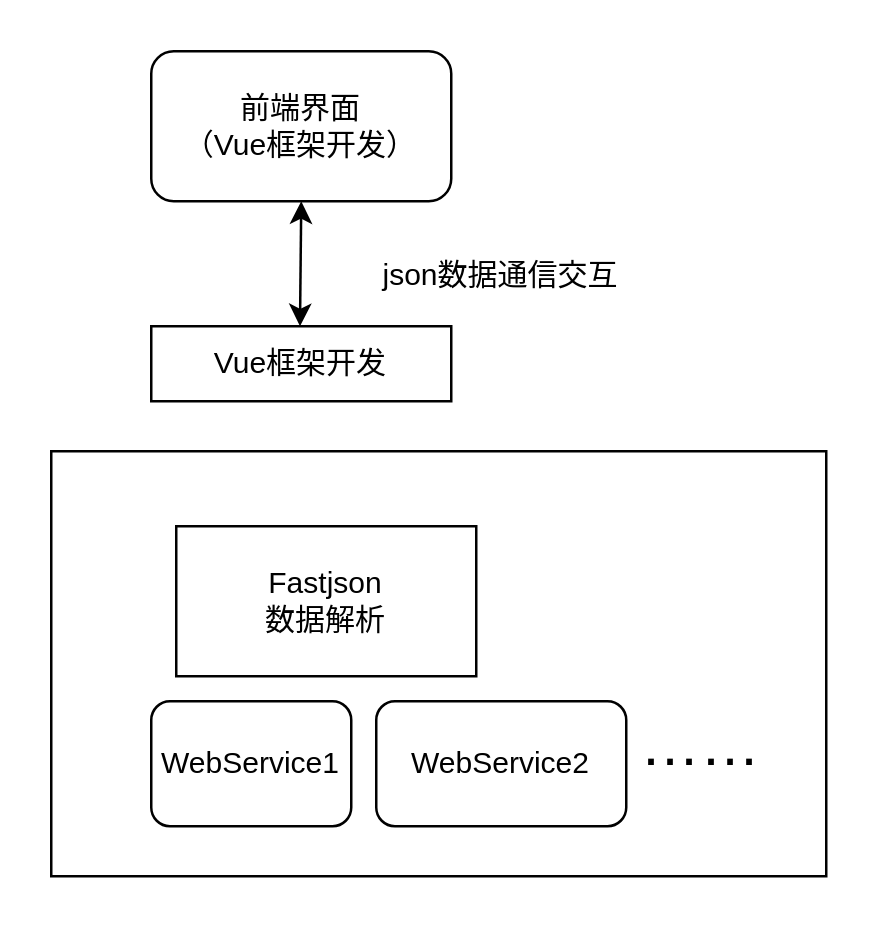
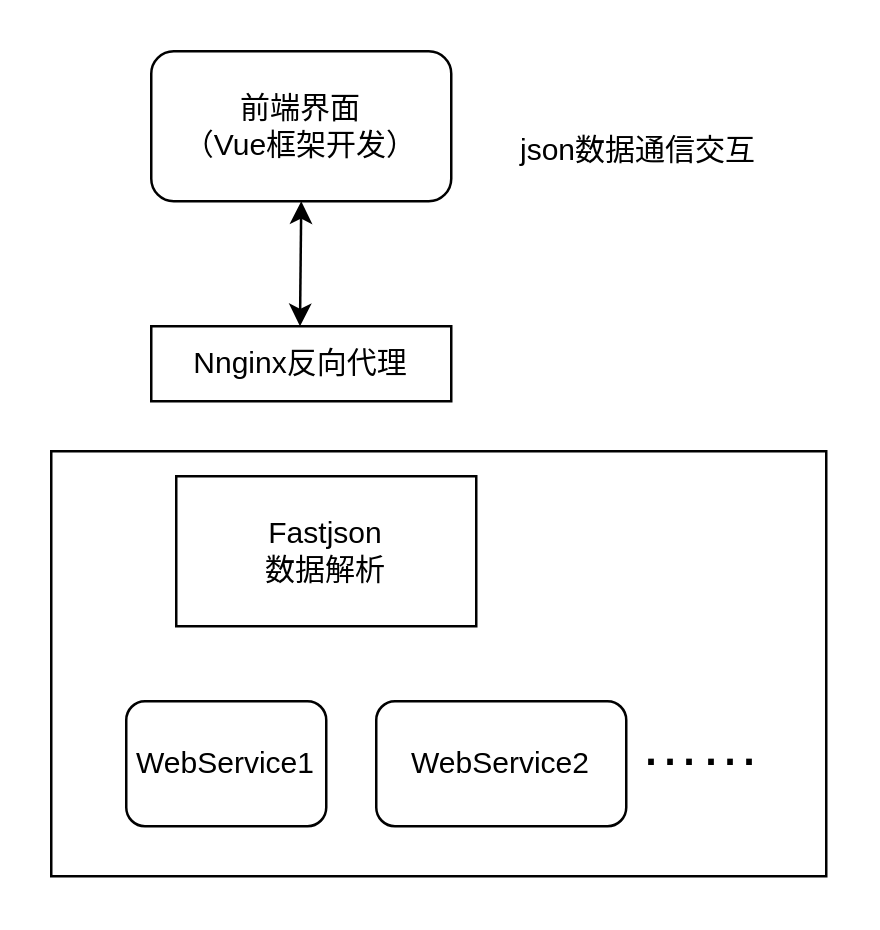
(501, 276) -> (639, 151)
(301, 364) -> (301, 364)
(326, 601) -> (326, 551)
(251, 764) -> (226, 764)
